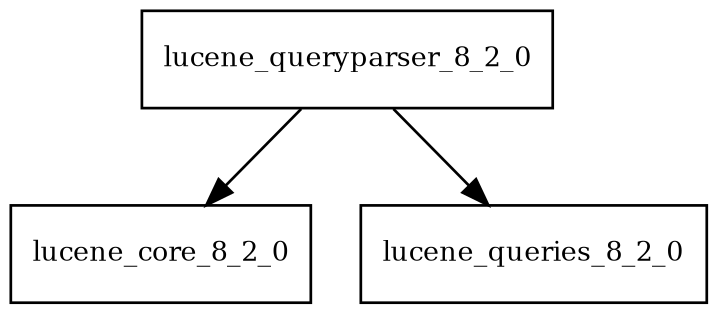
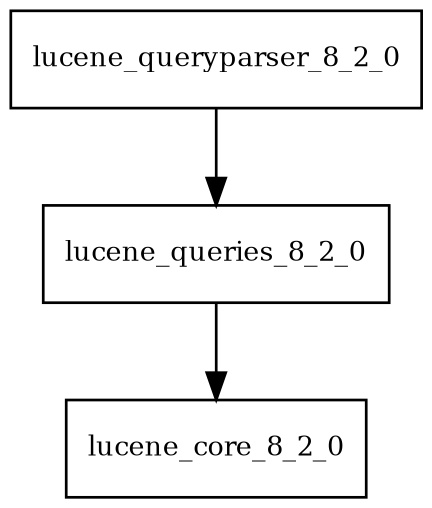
(263, 147) -> (216, 338)
